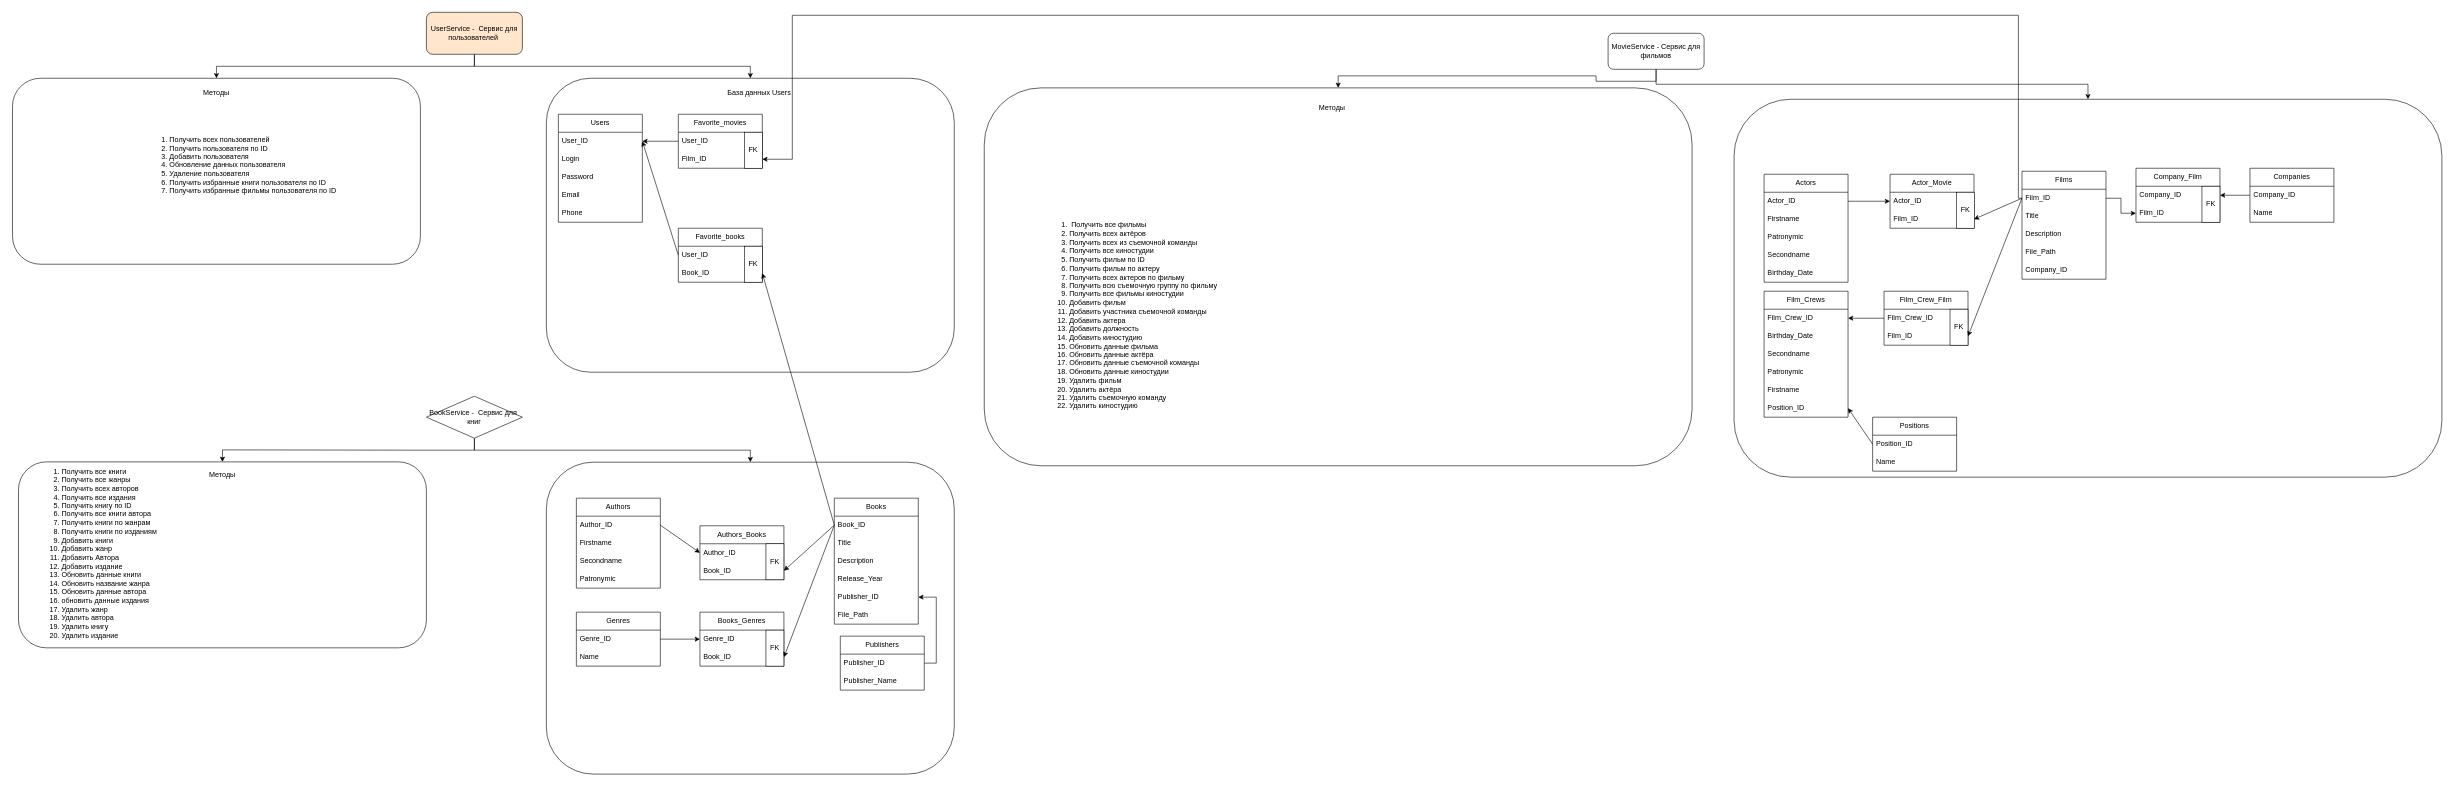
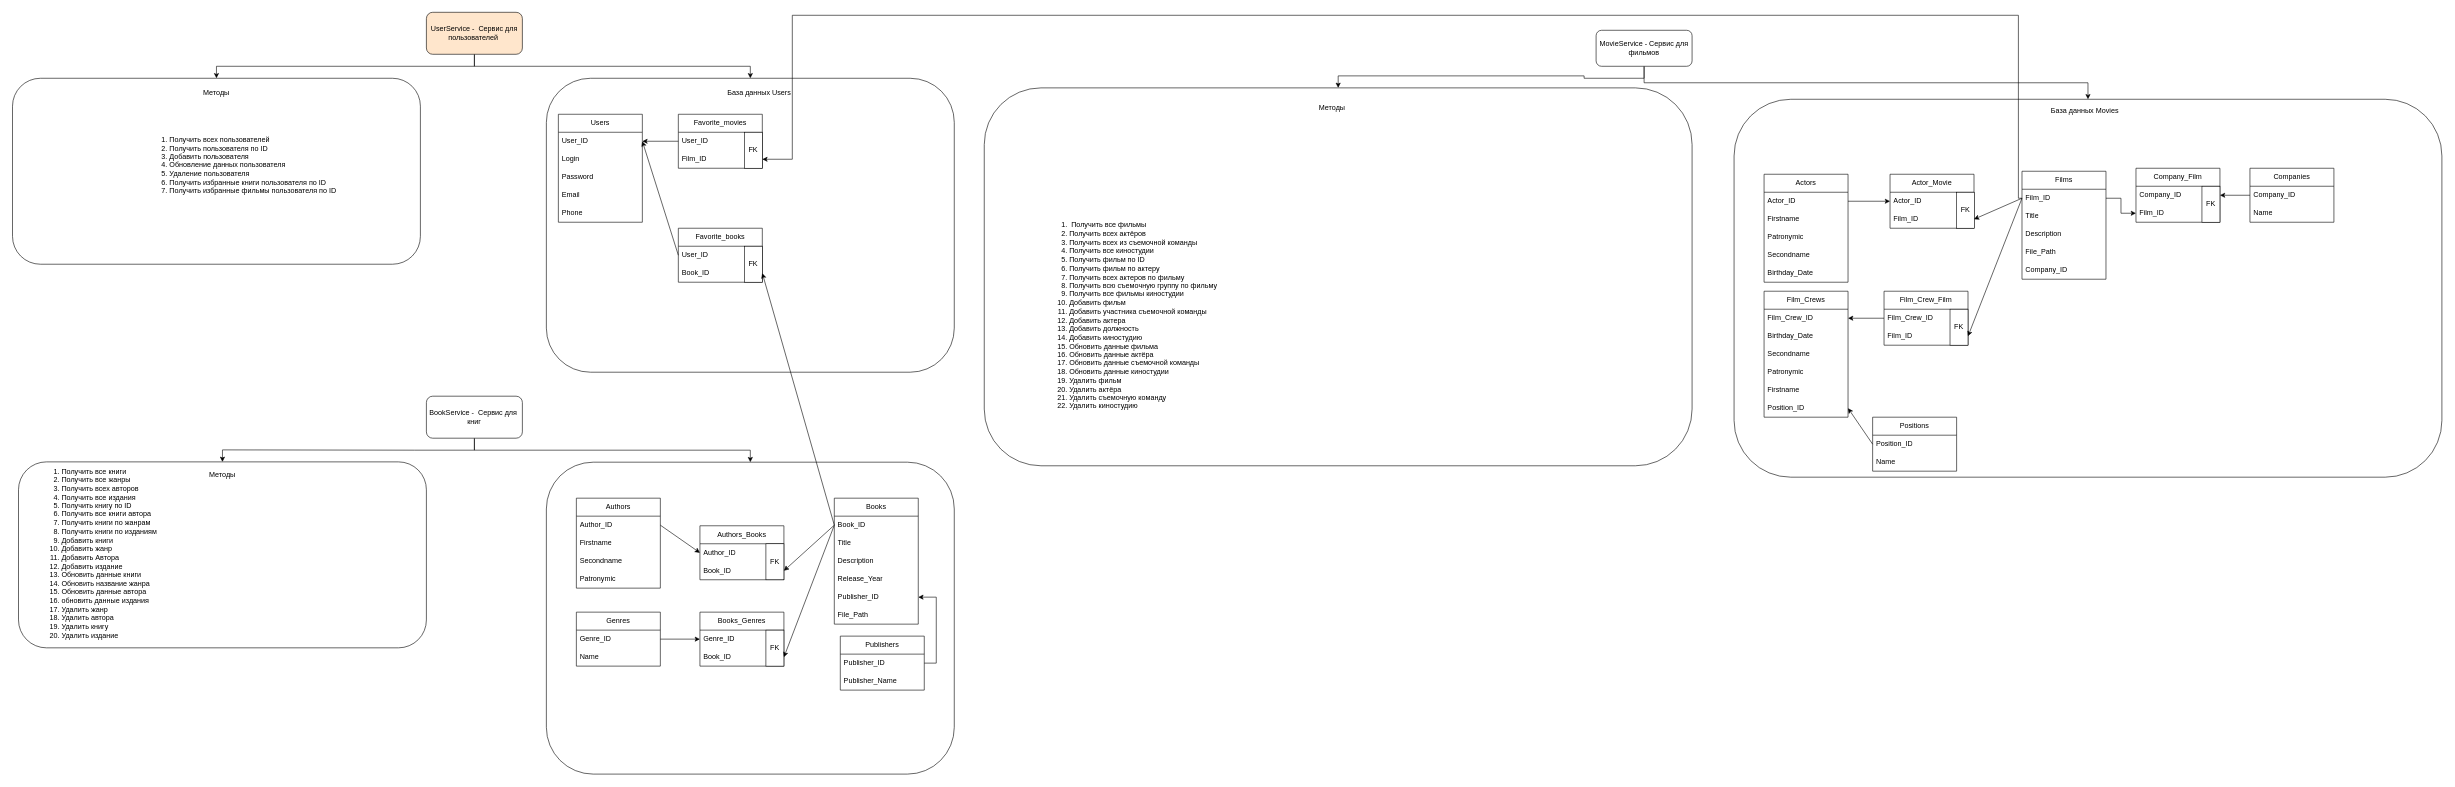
(1656, 51) -> (1644, 48)
none -> (2085, 111)
(474, 417) -> (474, 417)
